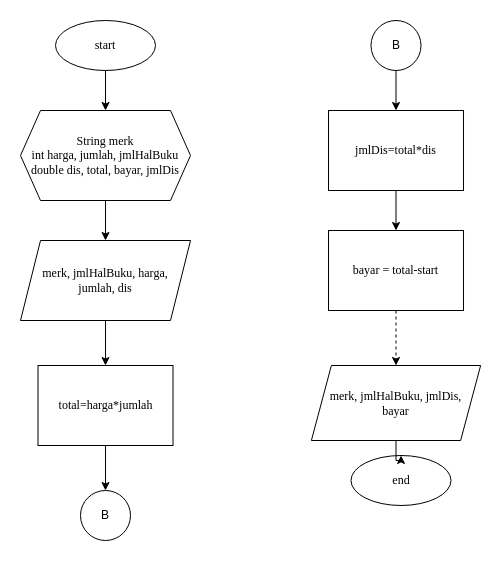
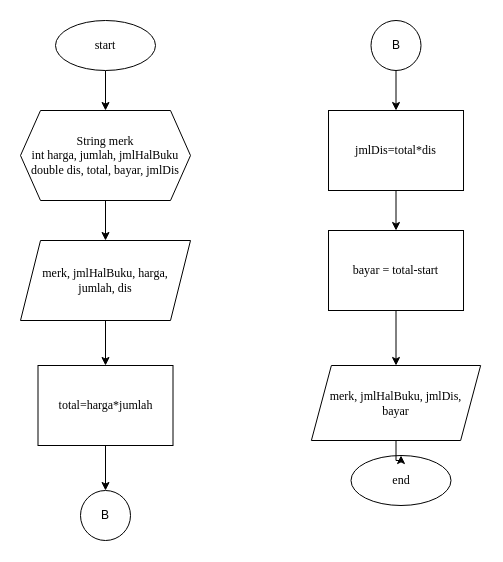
(396, 335) -> (396, 335)
